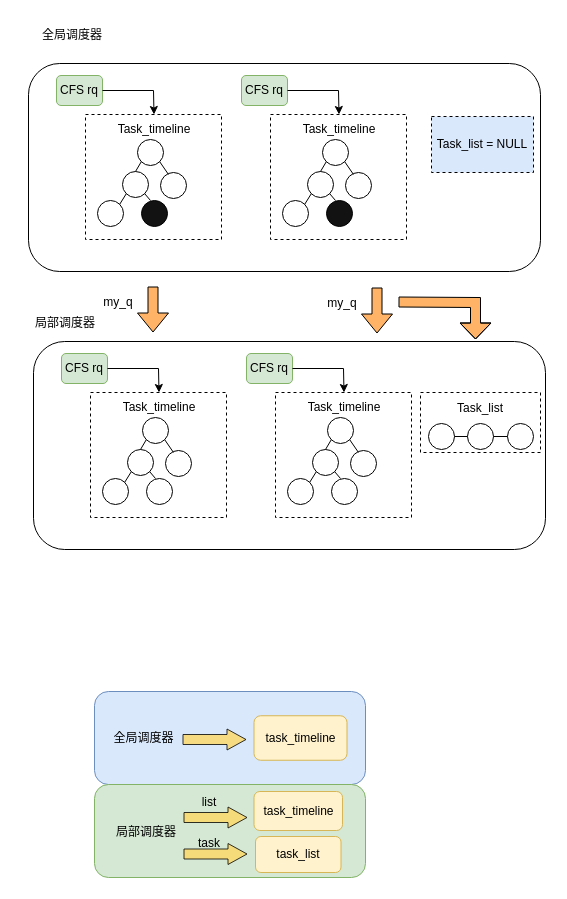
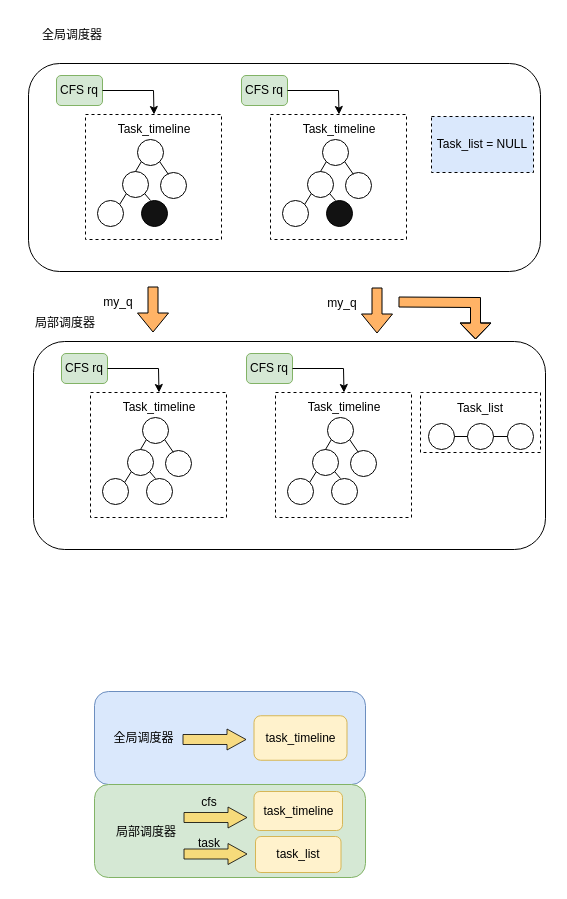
(210, 803) -> (210, 803)
